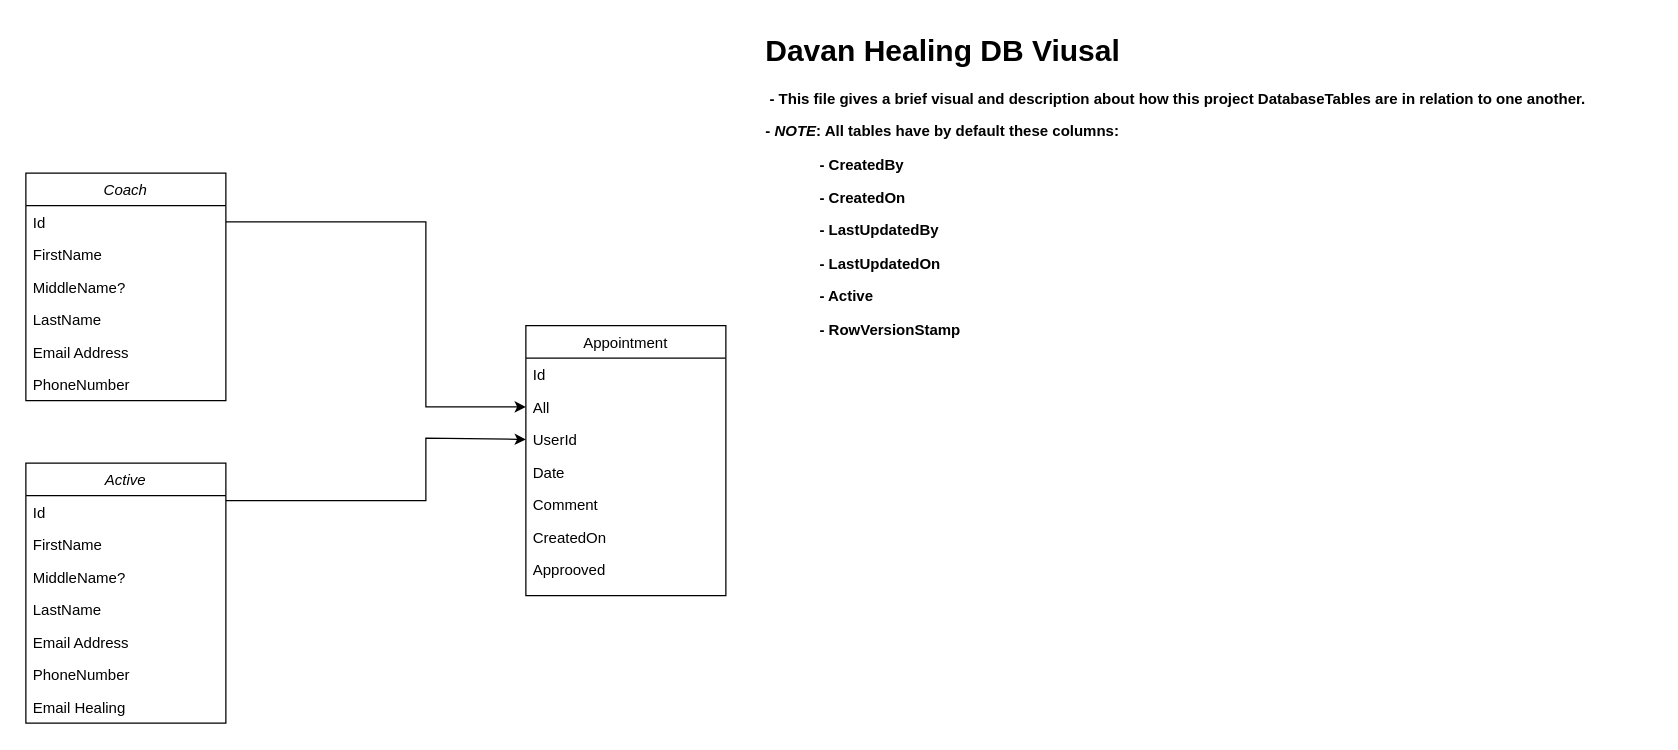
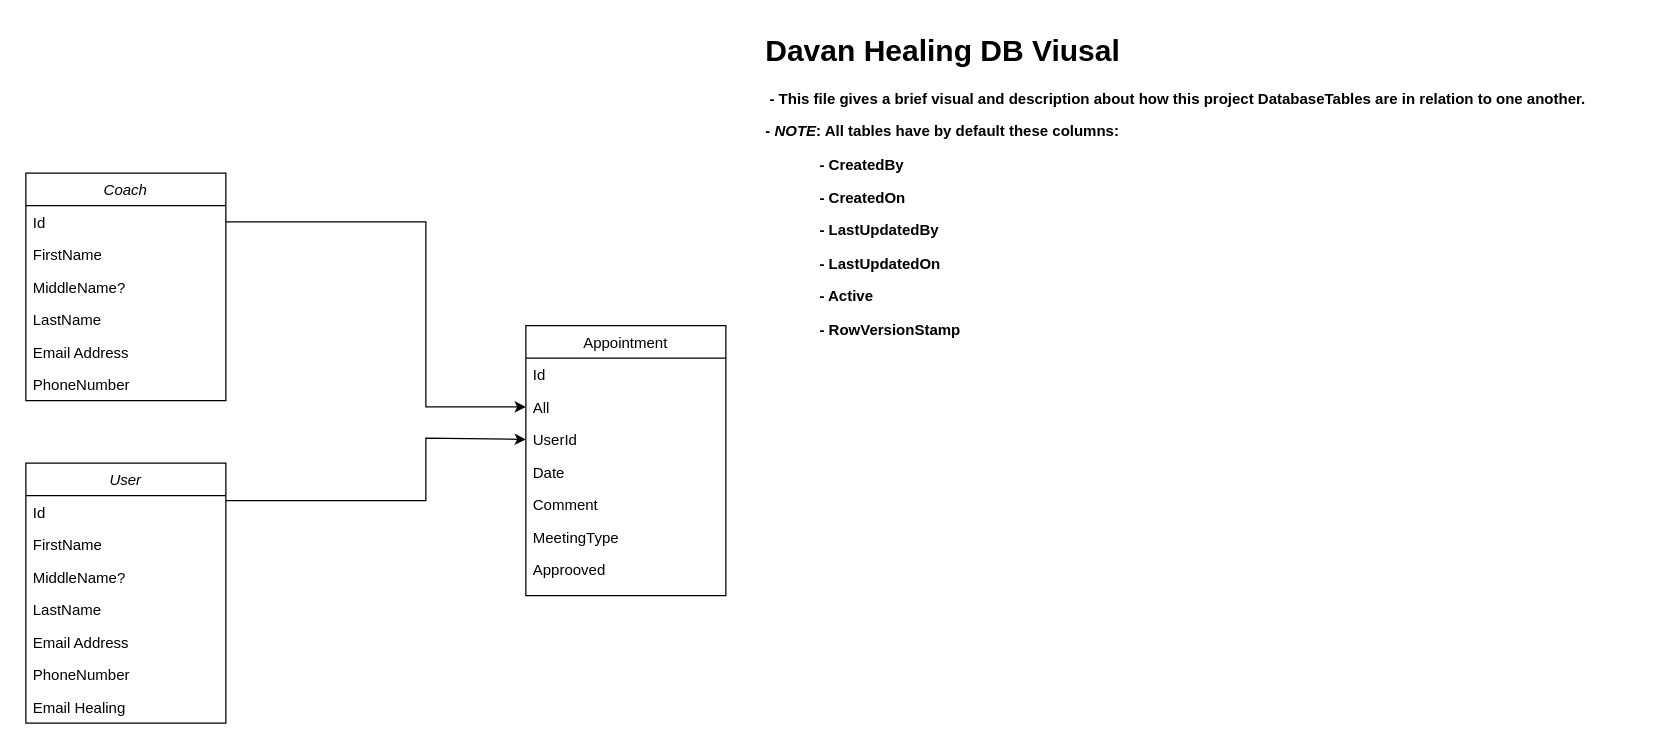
(125, 480) -> (125, 480)
(570, 538) -> (577, 538)
